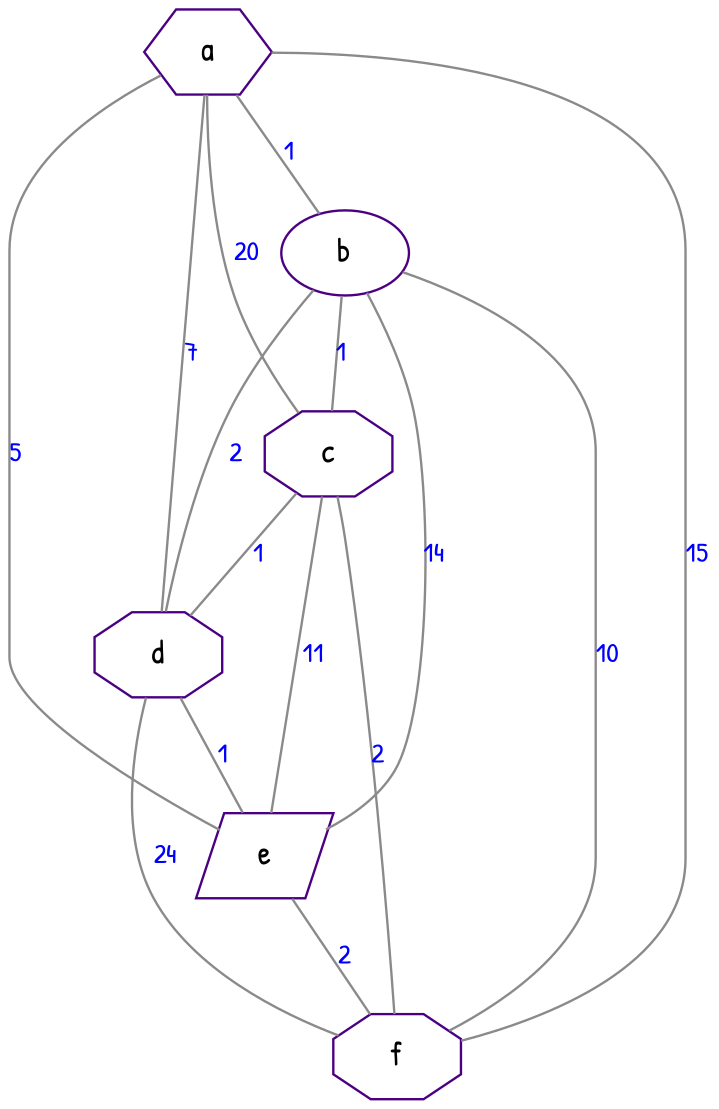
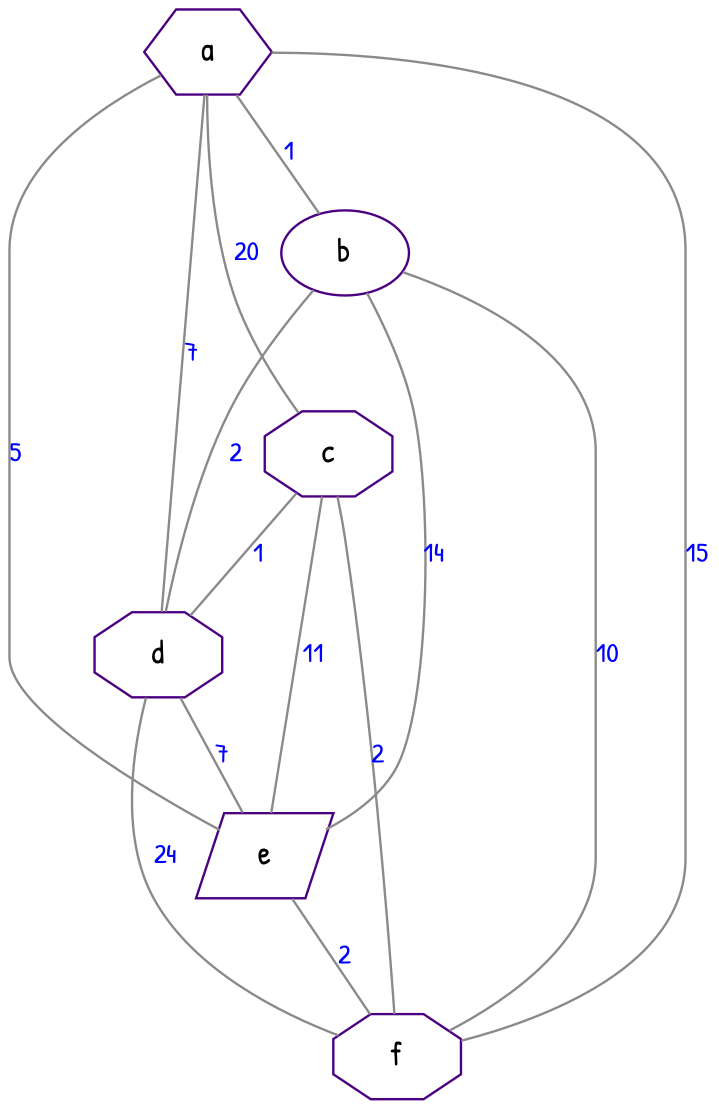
(337, 353) -> none
(223, 755) -> (223, 755)
